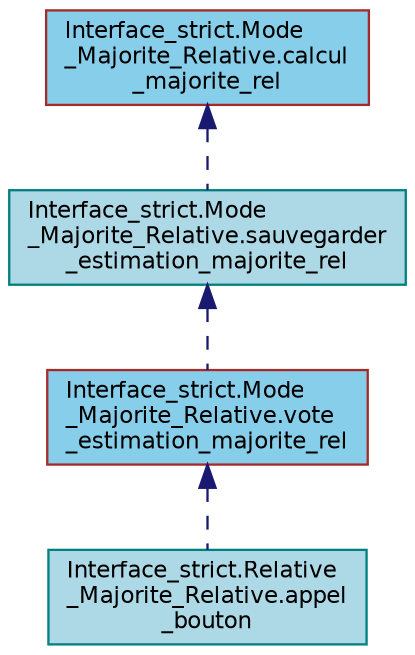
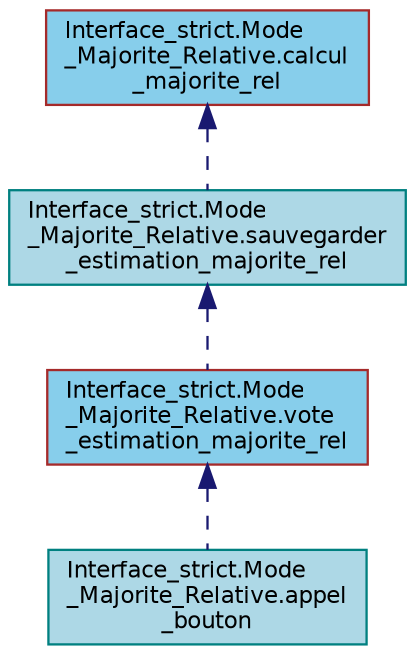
(207, 597) -> (207, 597)
